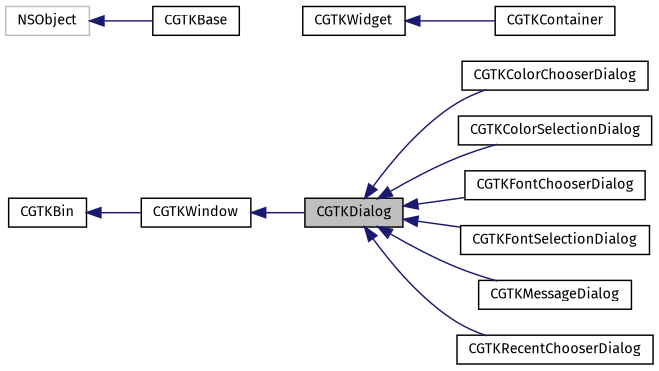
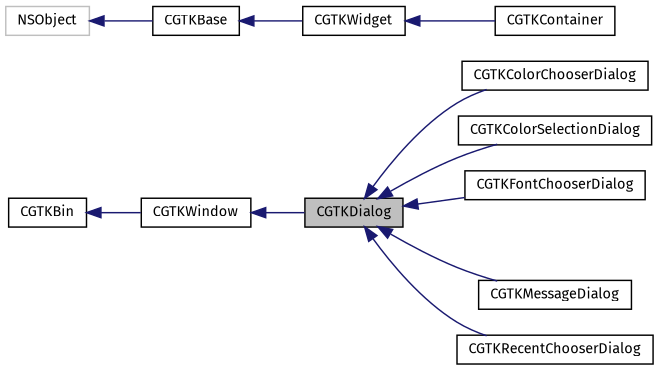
none -> (278, 21)
(555, 240) -> none
